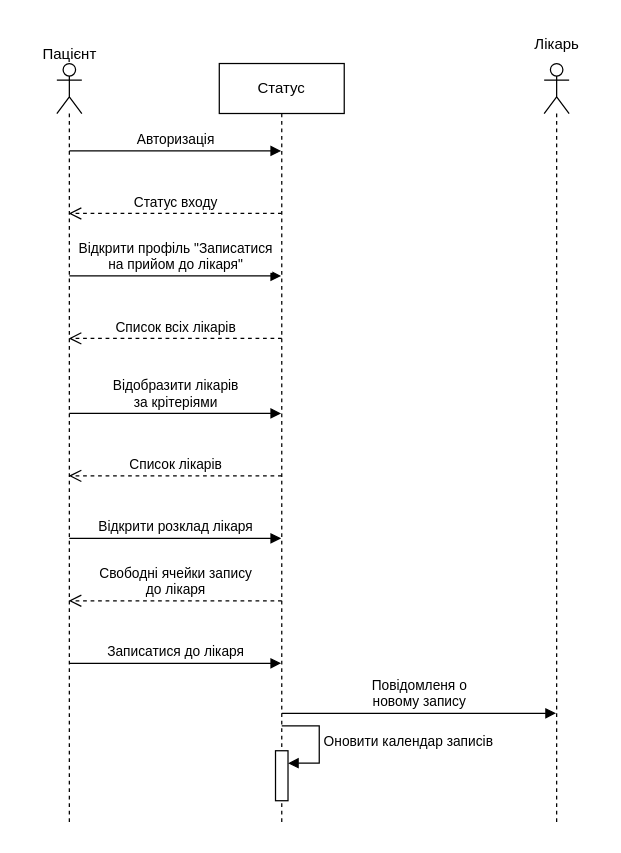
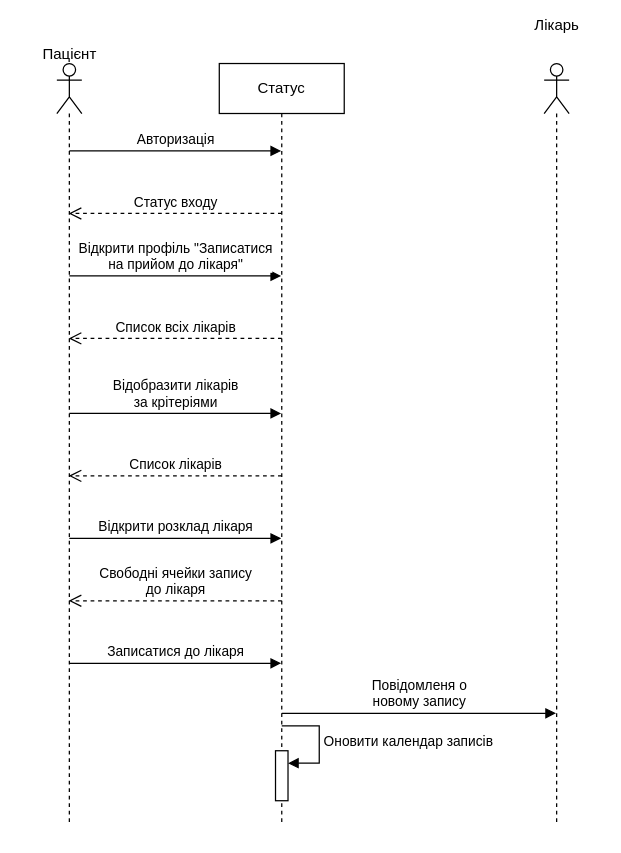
(557, 44) -> (557, 26)
